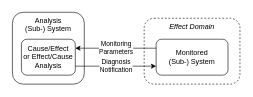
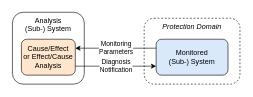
(192, 27) -> (192, 27)
(48, 57) -> (48, 57)
(192, 57) -> (192, 57)
